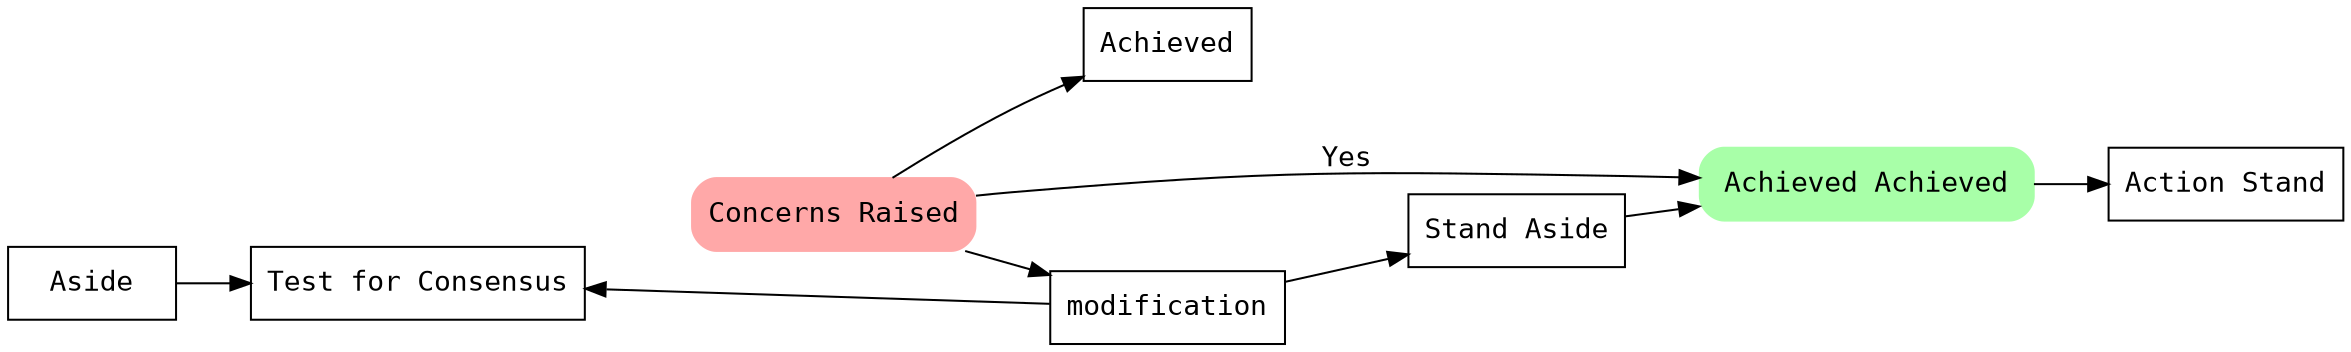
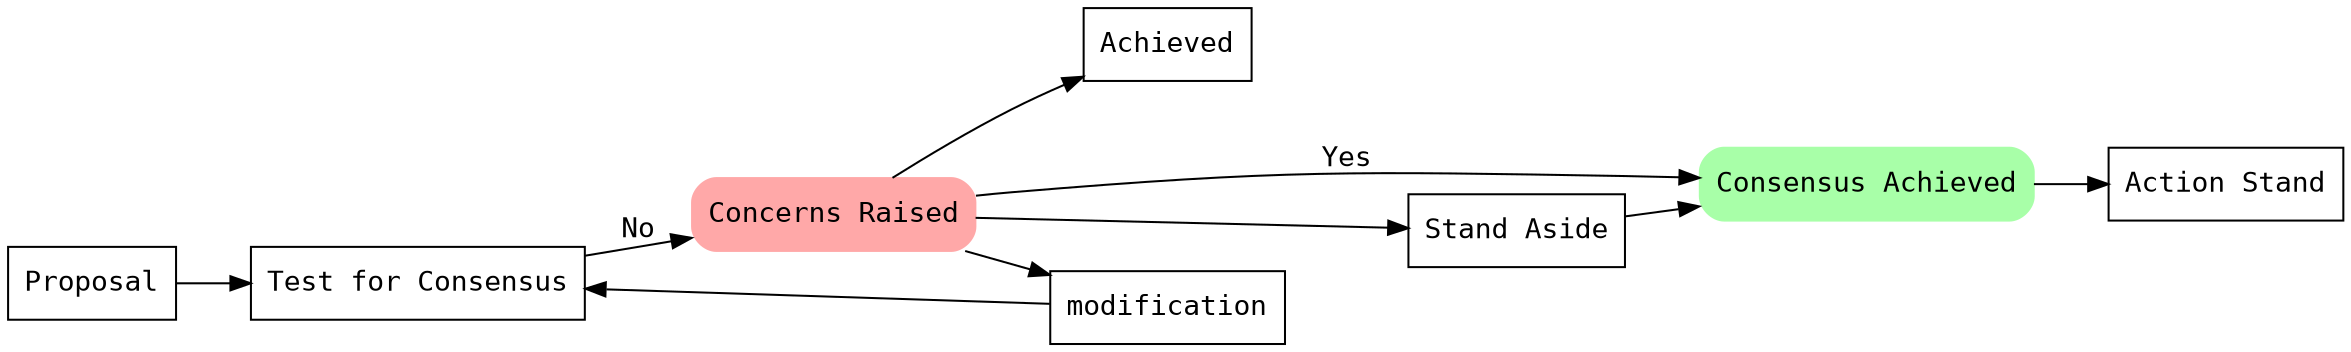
(1867, 184) -> (1867, 184)
none -> (628, 249)
(1337, 270) -> (1182, 223)
(92, 283) -> (92, 283)
